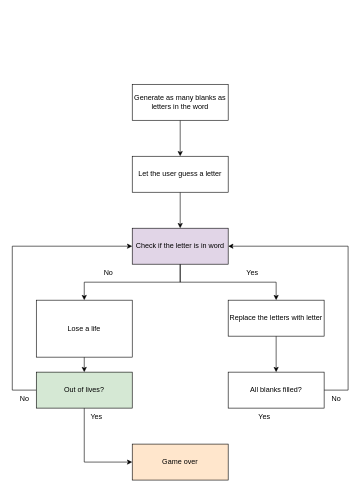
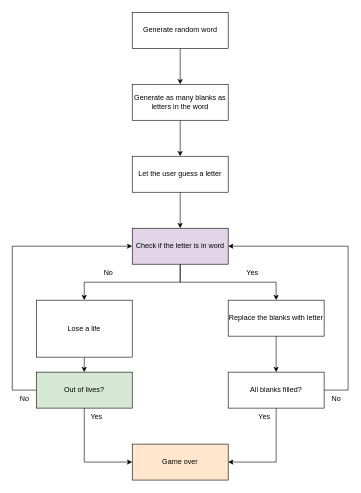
none -> (180, 30)
none -> (180, 78)
(276, 318) -> (276, 318)
none -> (233, 462)
